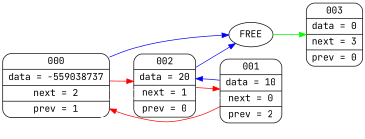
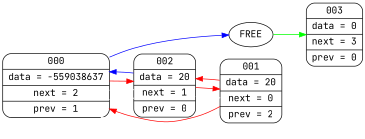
(213, 57) -> (125, 72)
(56, 77) -> (56, 77)
(211, 79) -> (211, 79)
(251, 83) -> (251, 83)
